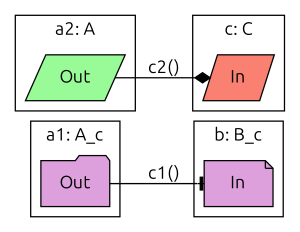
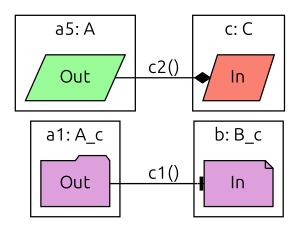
(75, 30) -> (75, 30)
